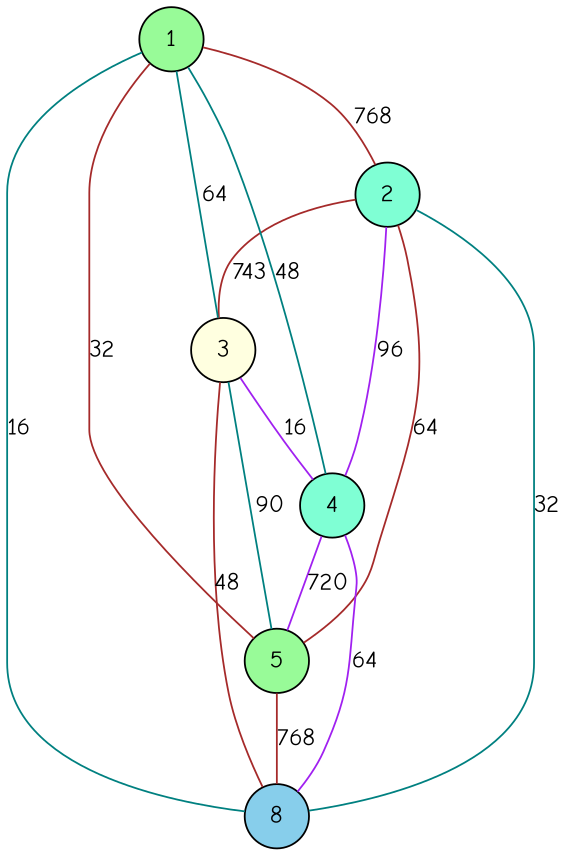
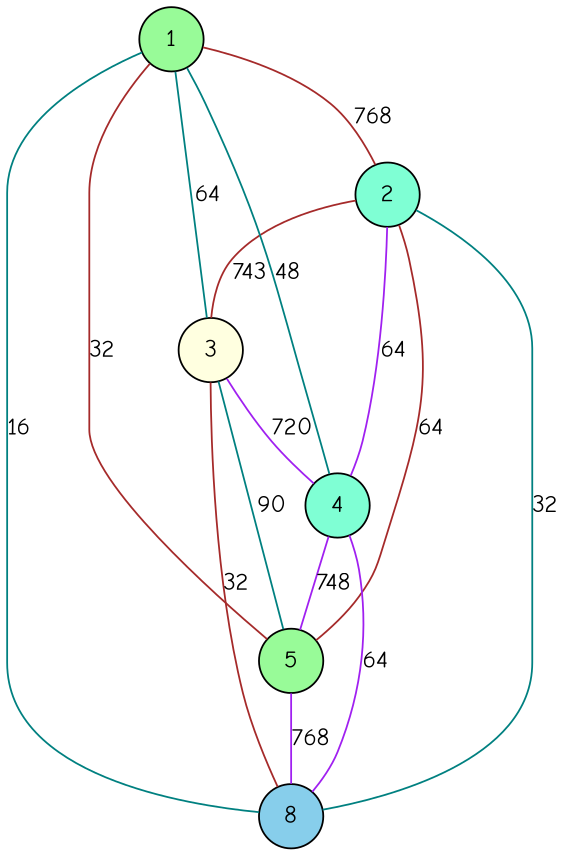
(391, 350) -> (394, 350)
(296, 428) -> (292, 428)
(228, 583) -> (237, 583)
(328, 583) -> (334, 583)
(277, 739) -> (291, 739)
